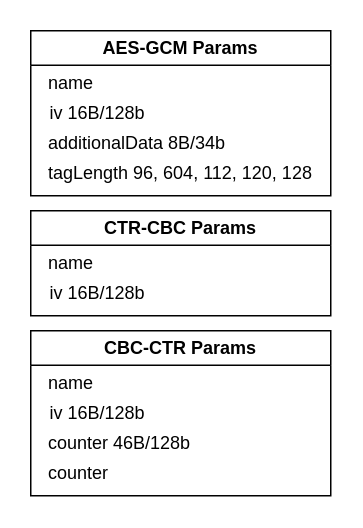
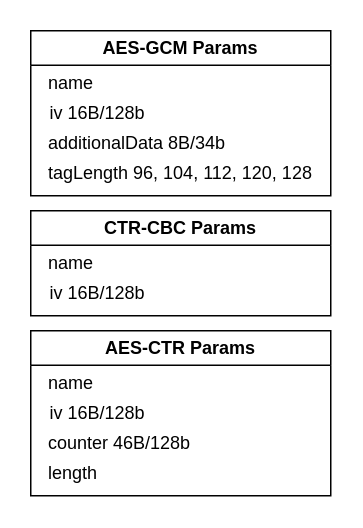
(189, 173) -> (189, 173)
(181, 349) -> (181, 349)
(84, 473) -> (77, 473)
